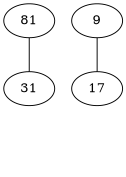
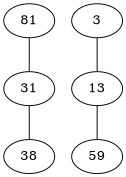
(97, 21) -> (97, 21)
(97, 89) -> (97, 89)
none -> (29, 157)
none -> (97, 157)
